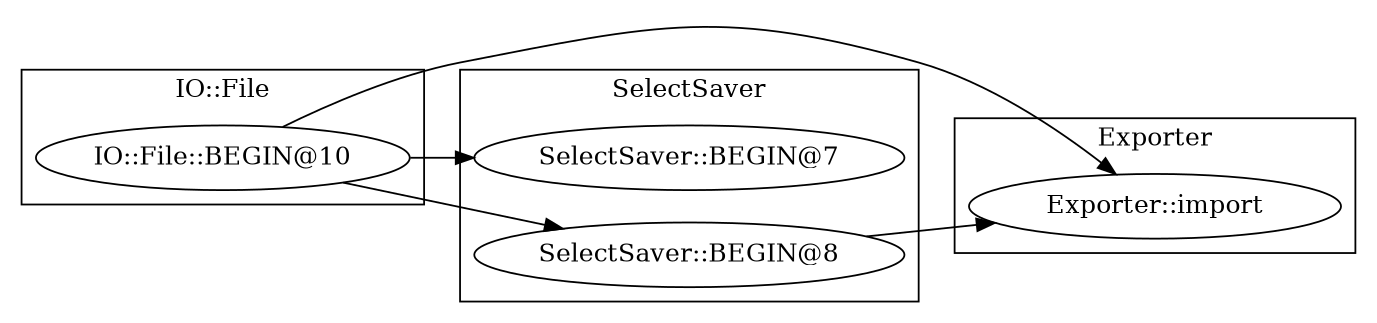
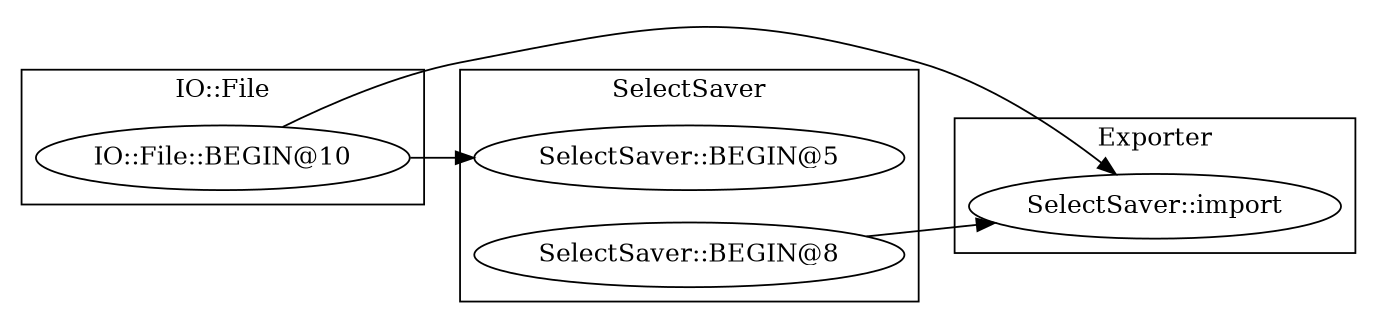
(689, 158) -> (689, 158)
(444, 204) -> none
(1155, 206) -> (1155, 206)
